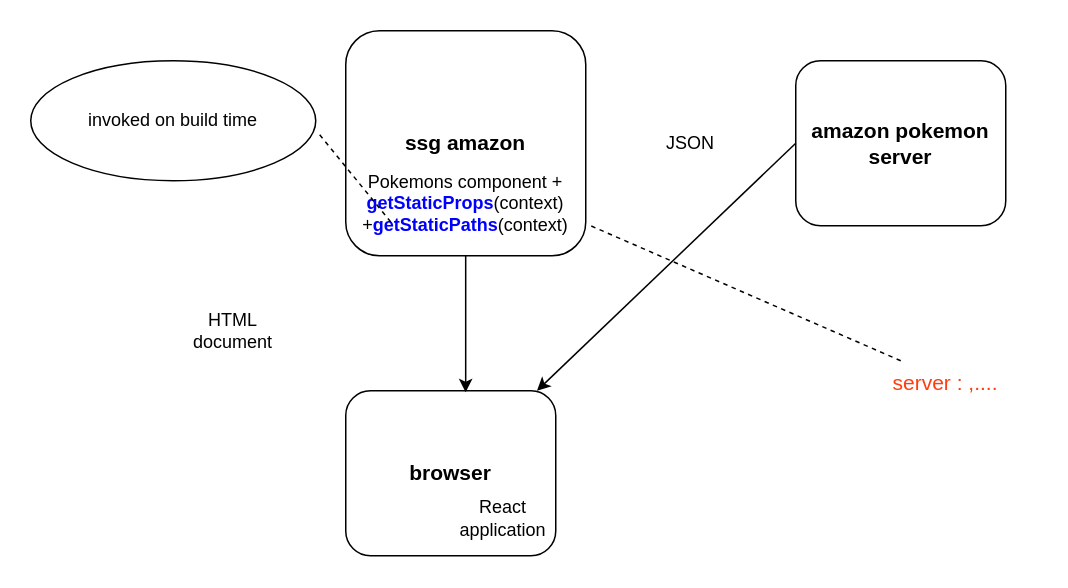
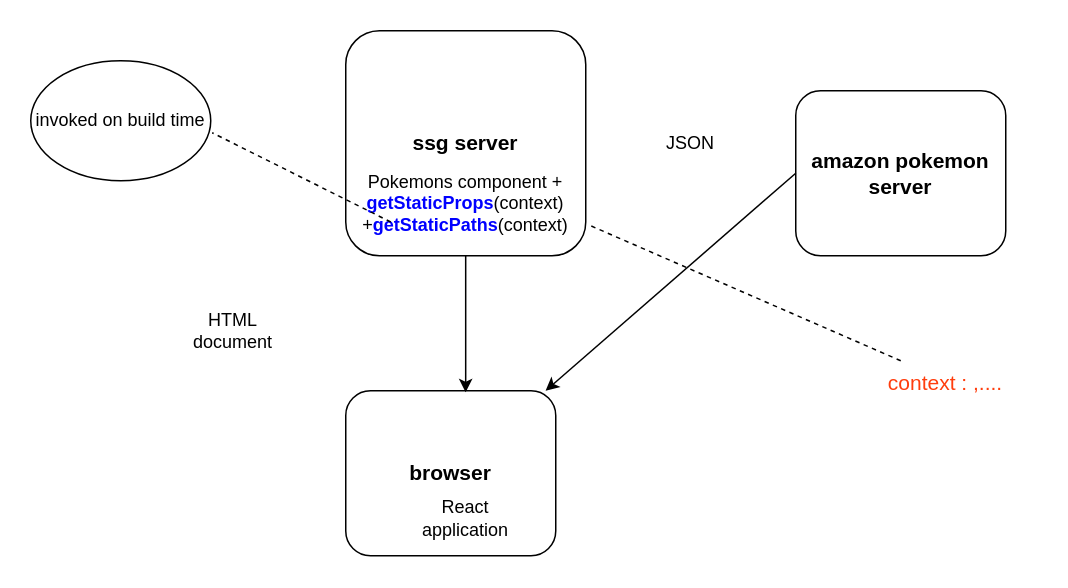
(173, 121) -> (121, 121)
(466, 143) -> (466, 143)
(901, 143) -> (901, 173)
(946, 383) -> (946, 383)
(503, 518) -> (466, 518)
